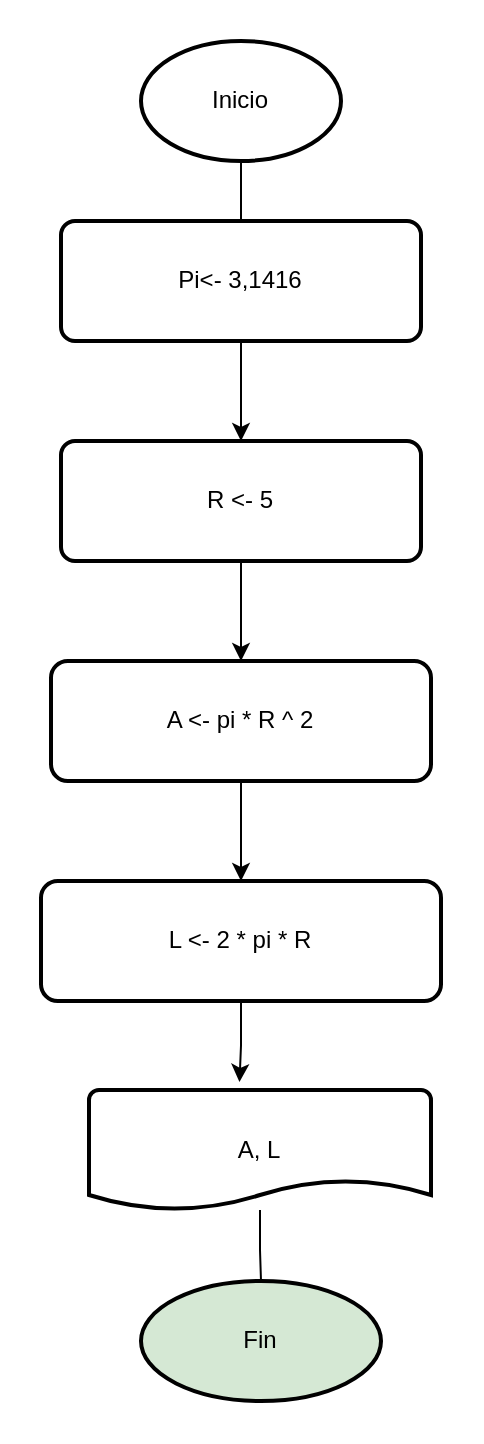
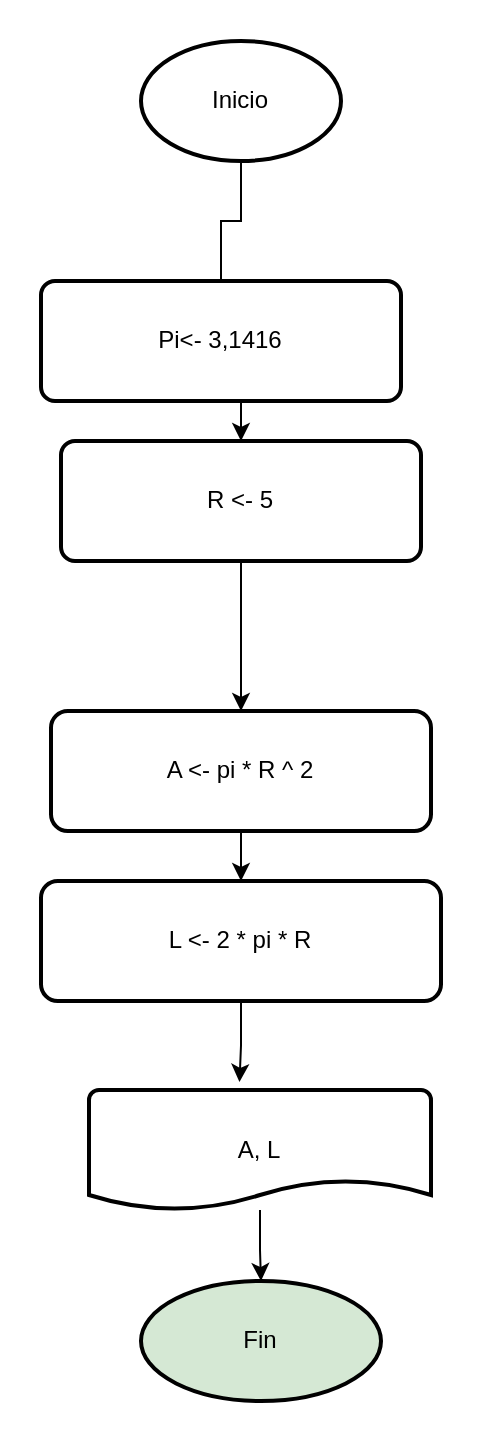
(241, 281) -> (221, 341)
(241, 721) -> (241, 771)
(261, 1271) -> (261, 1266)
